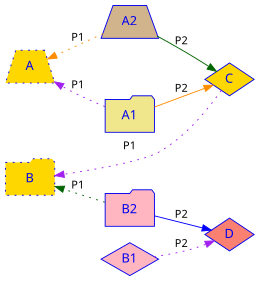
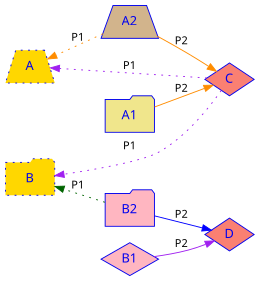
(183, 51) -> (183, 51)
(229, 79) -> (229, 79)
(83, 97) -> (133, 73)
(180, 252) -> (180, 252)
